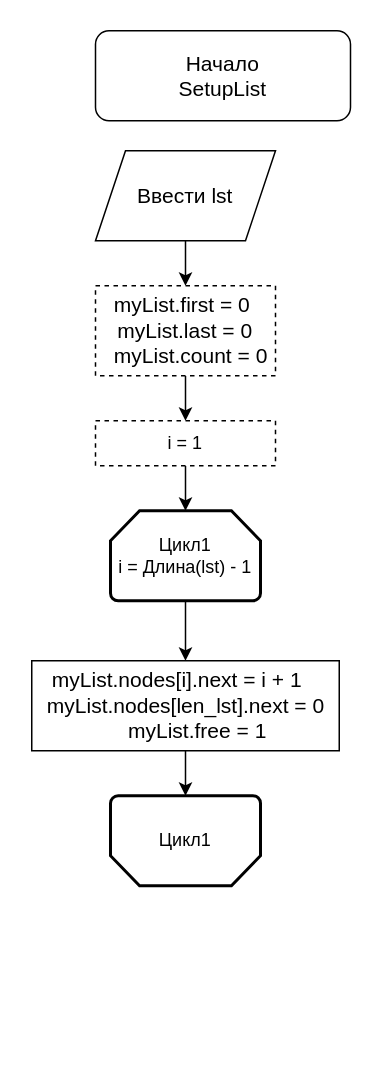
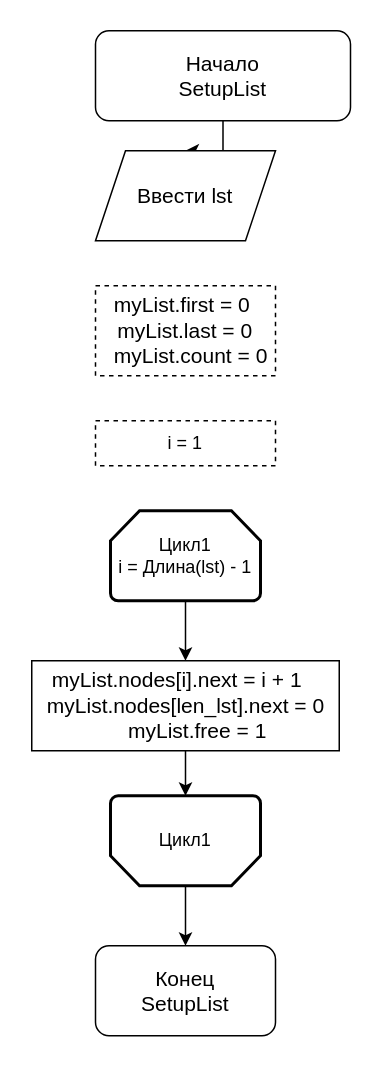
none -> (223, 137)
(185, 269) -> none
(185, 404) -> none
(185, 494) -> none
none -> (185, 911)
none -> (185, 991)
